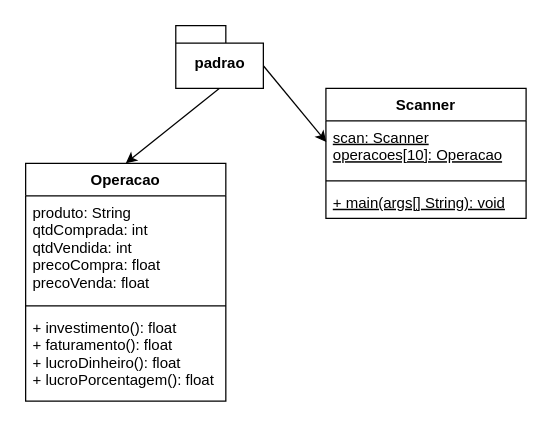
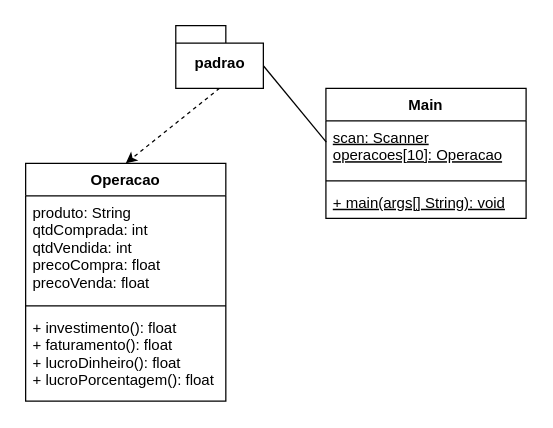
(425, 105) -> (425, 105)
(175, 124) -> (175, 124)
(320, 134) -> (321, 136)
